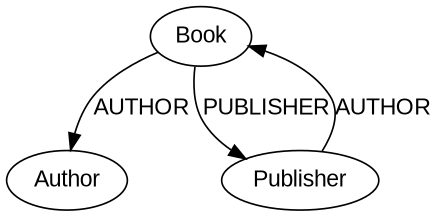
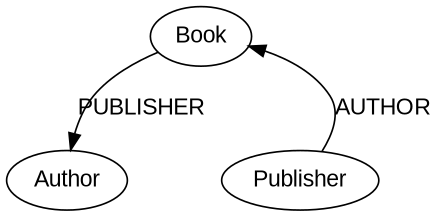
(141, 108) -> (141, 108)
(199, 114) -> none
